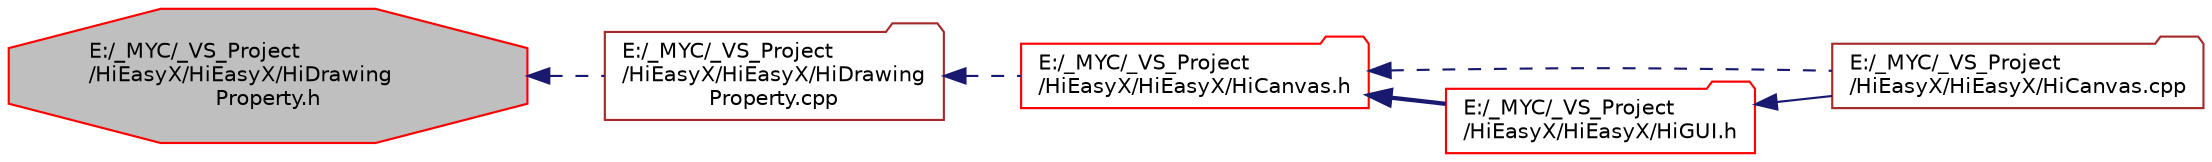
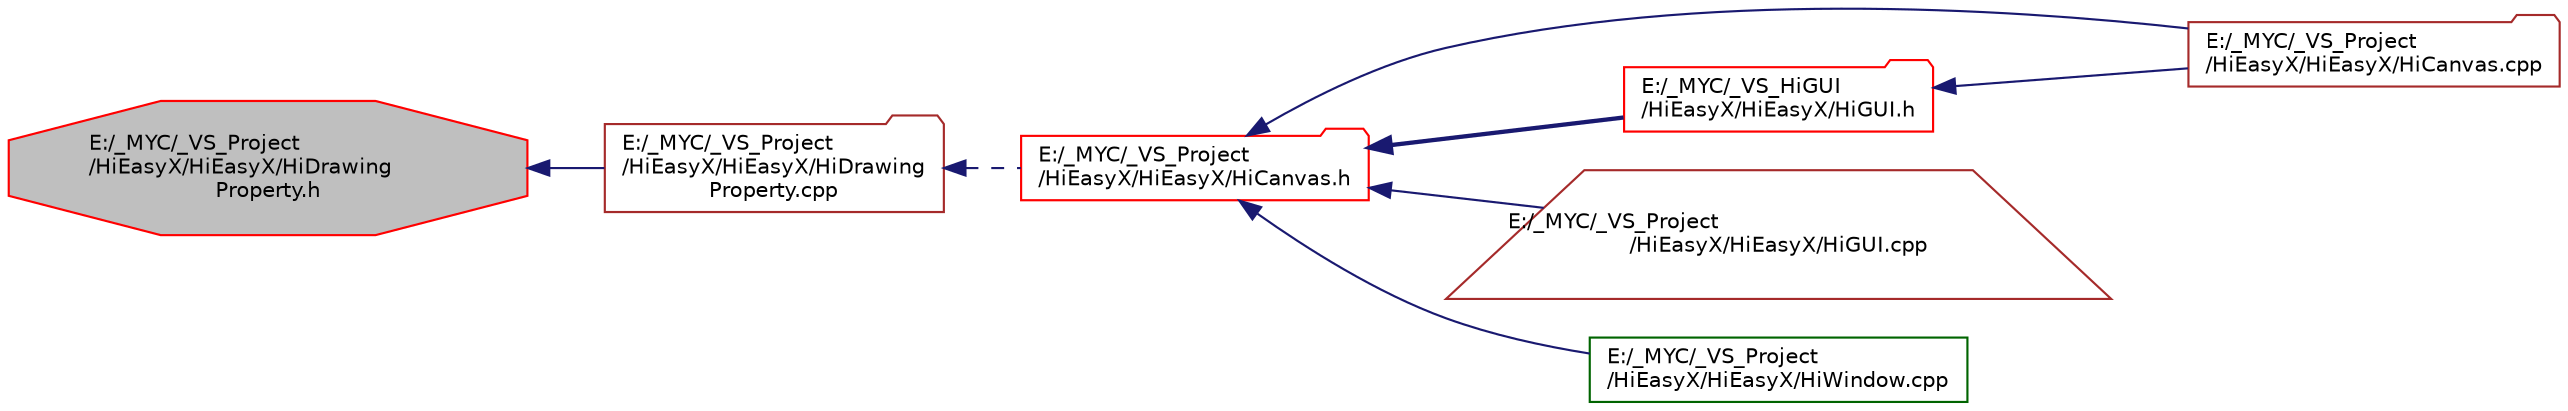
(1611, 68) -> (1718, 12)
(577, 76) -> (577, 168)
(1600, 121) -> (1779, 99)
none -> (1779, 235)
none -> (1779, 370)
